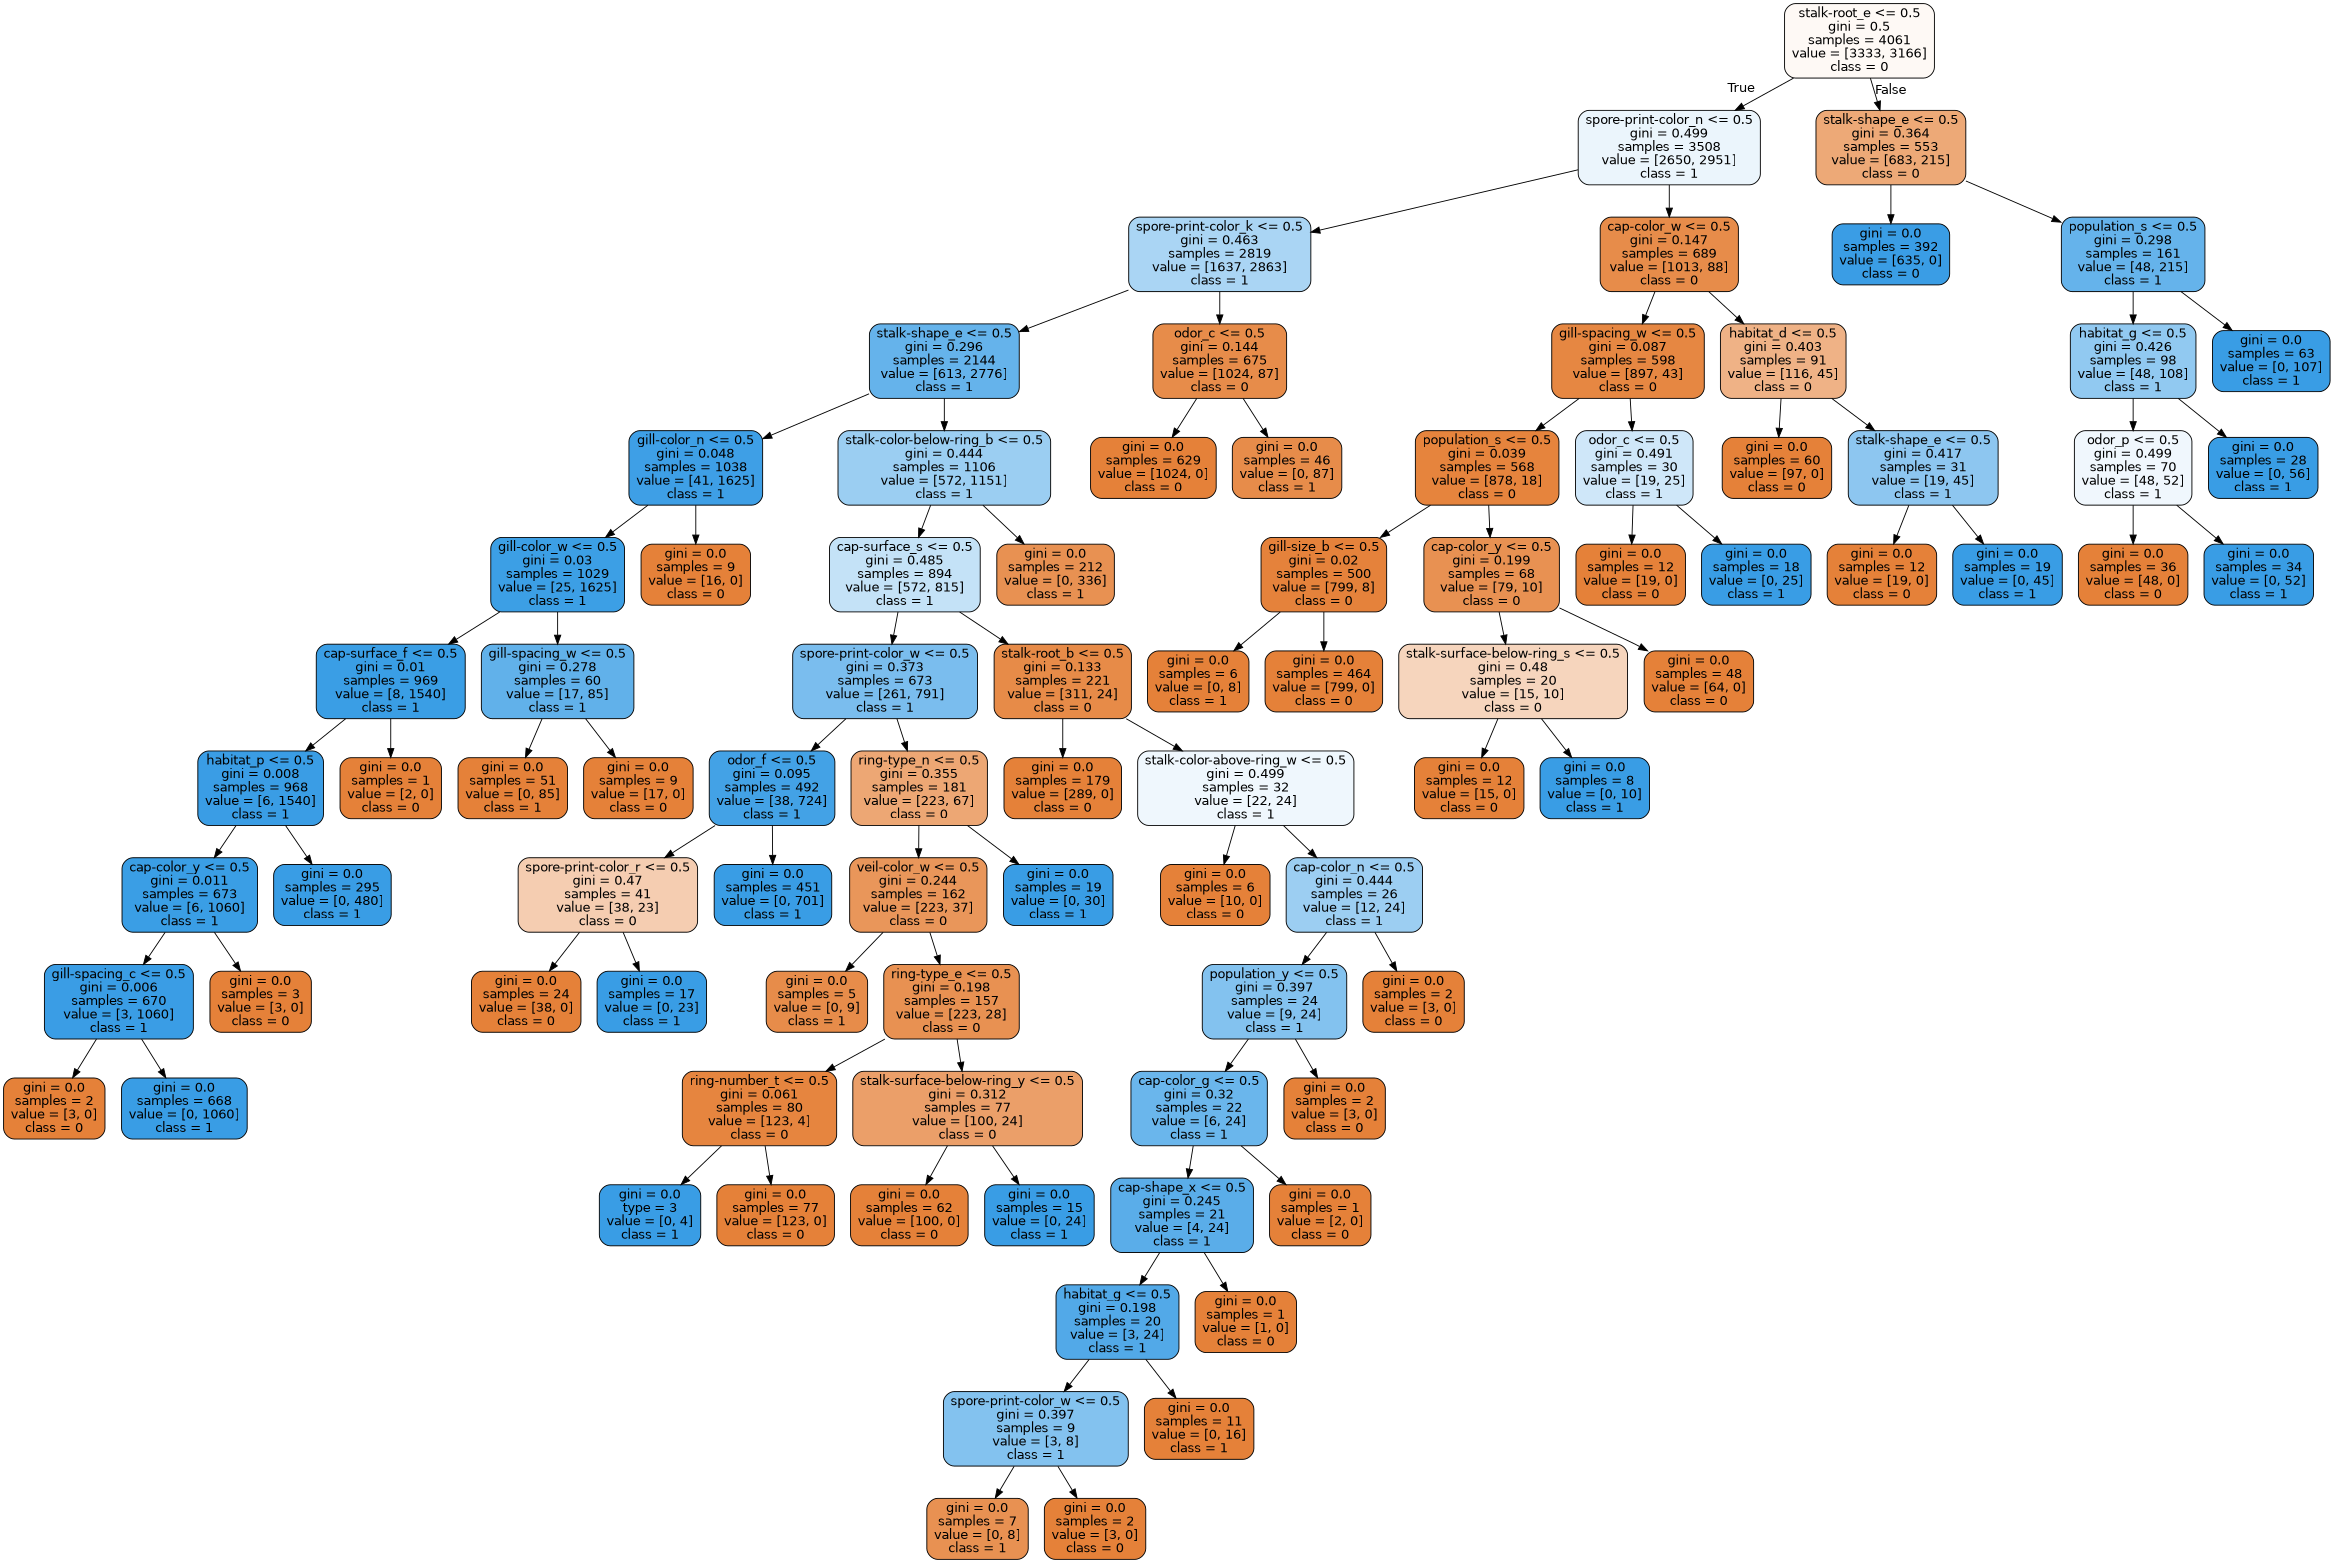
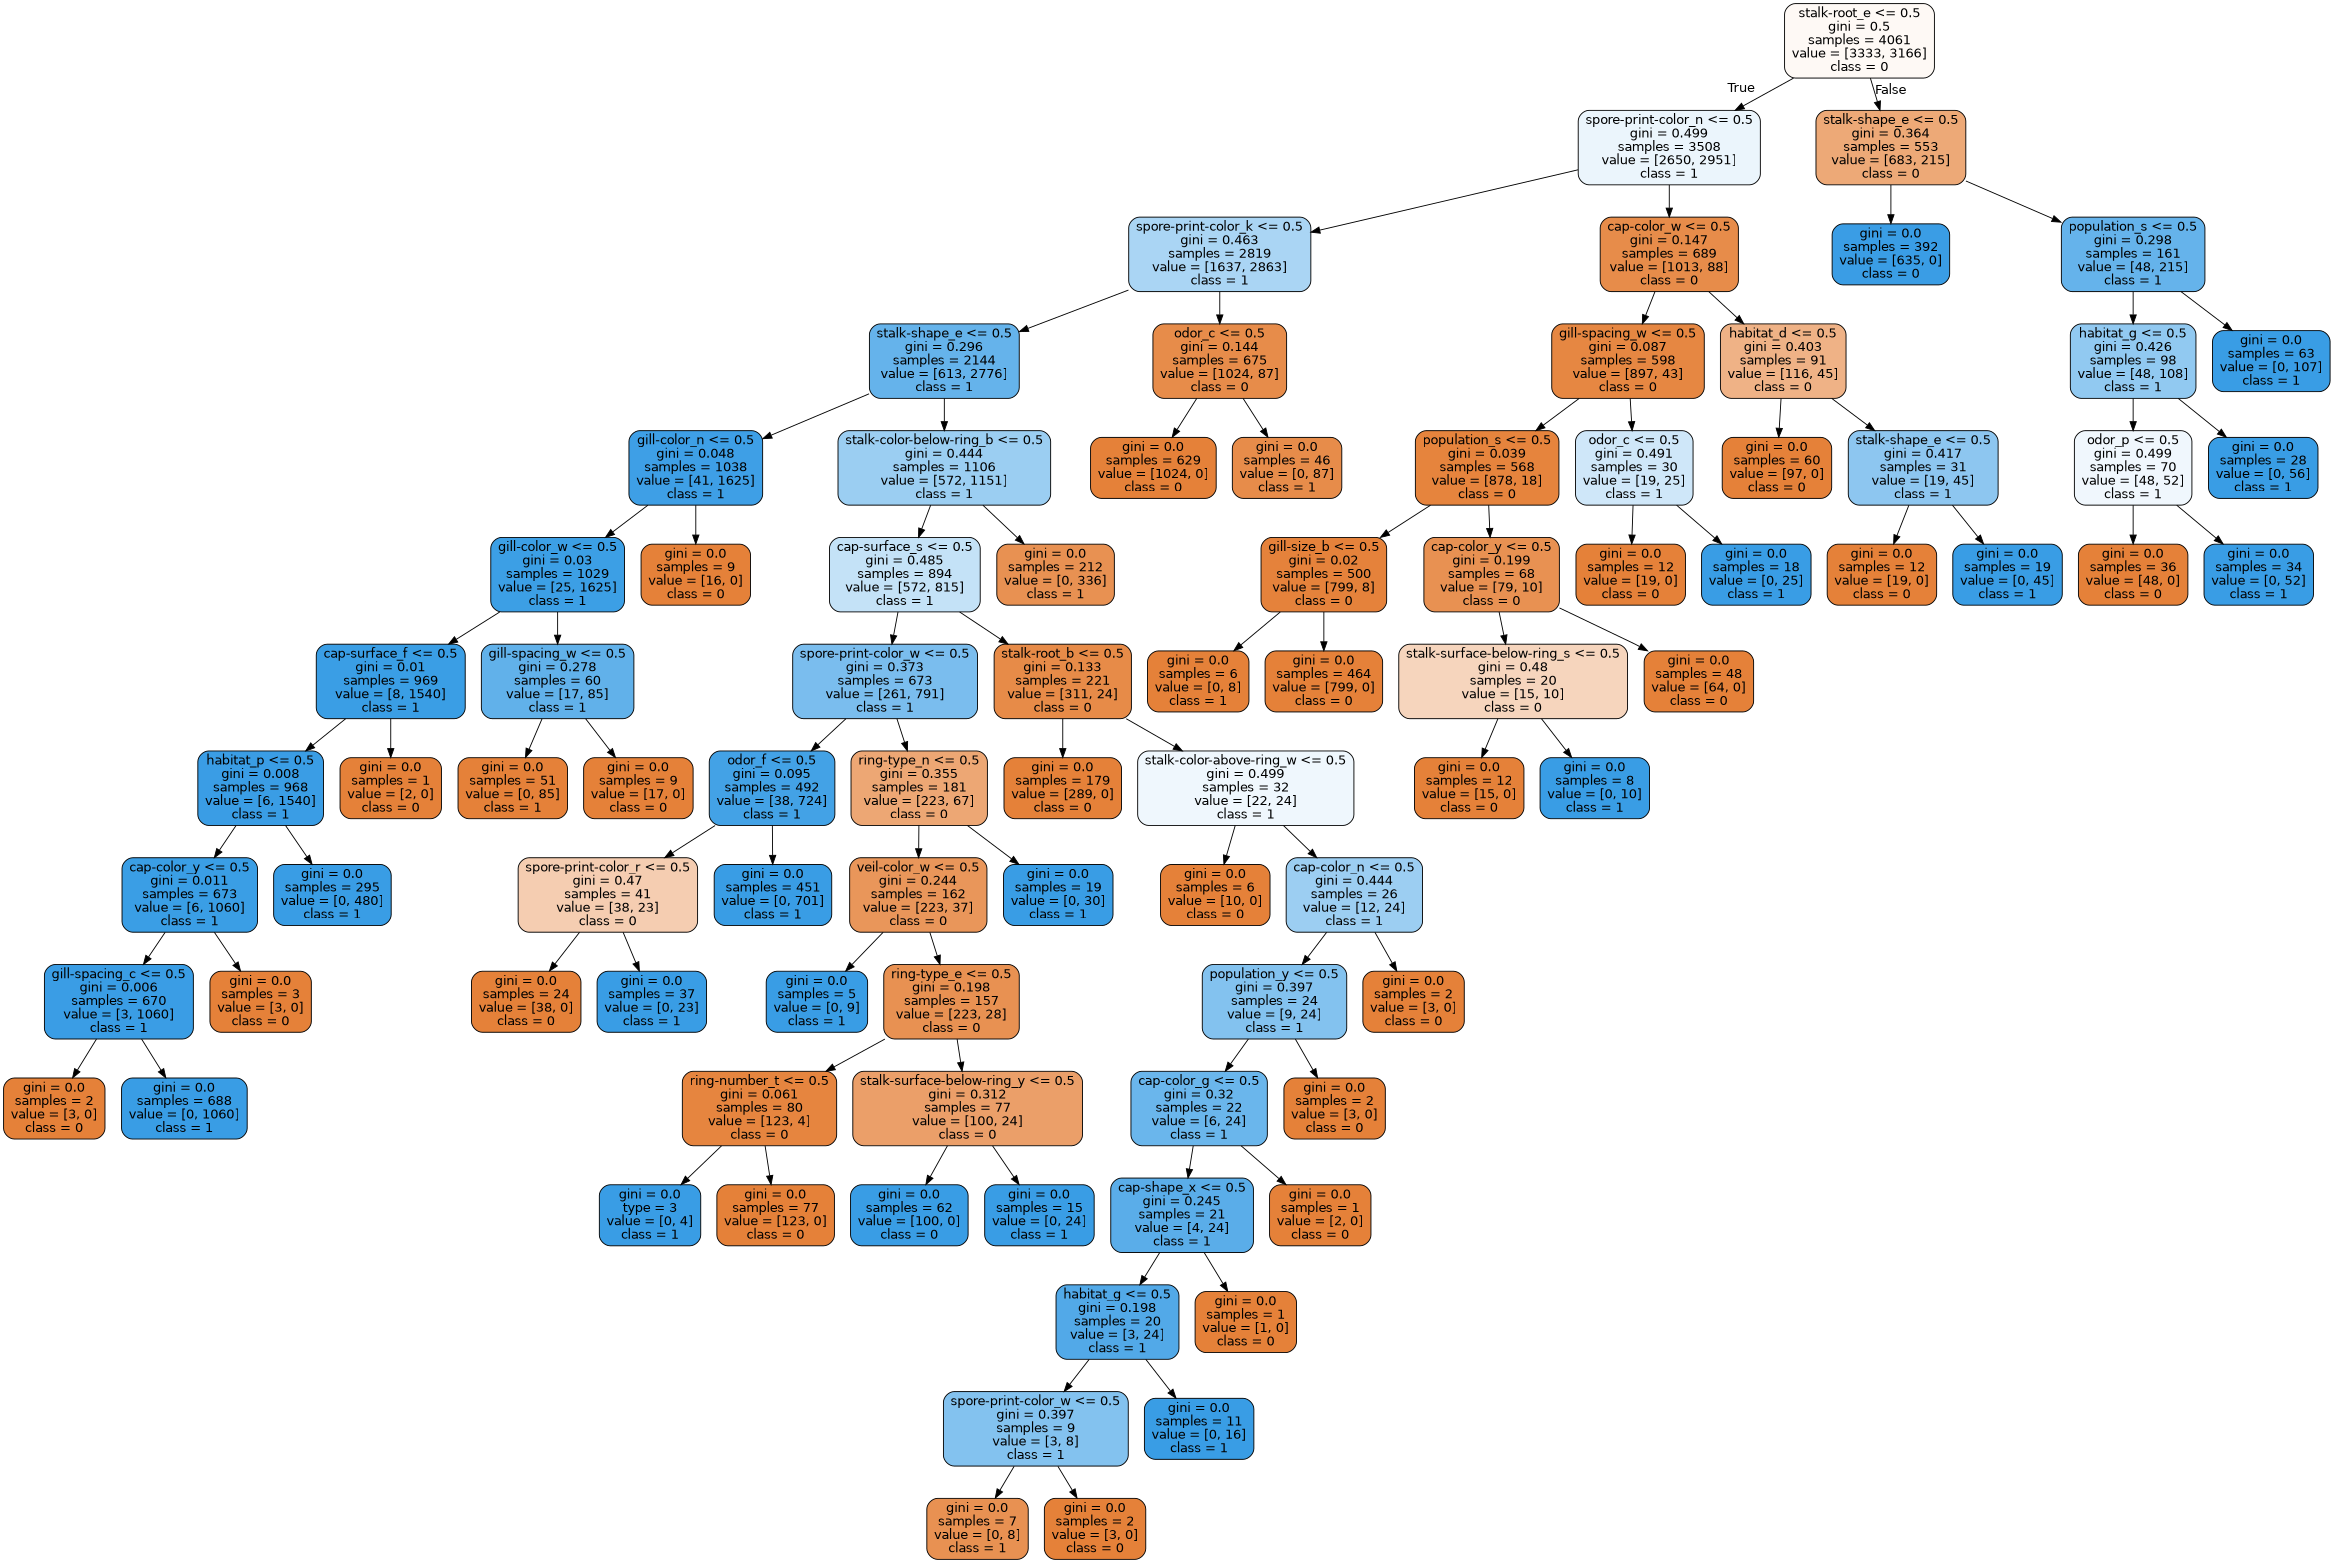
(652, 1002) -> (652, 1002)
(817, 1002) -> (817, 1002)
(184, 1109) -> (184, 1109)
(909, 1215) -> (909, 1215)
(1199, 1429) -> (1199, 1429)
